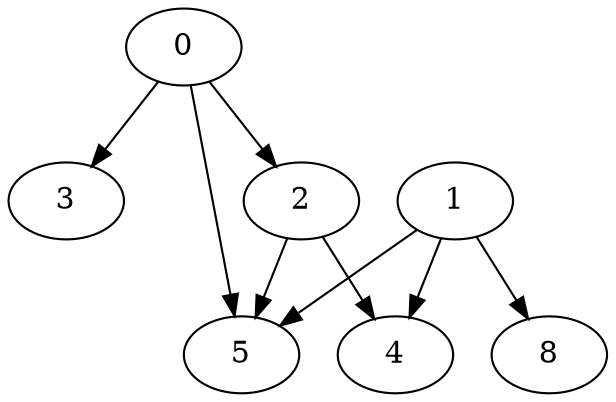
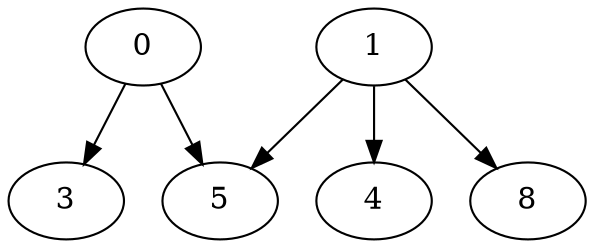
(301, 201) -> none
